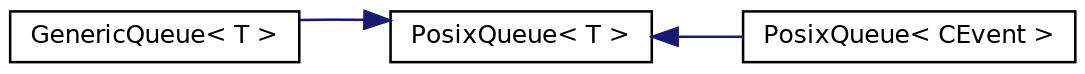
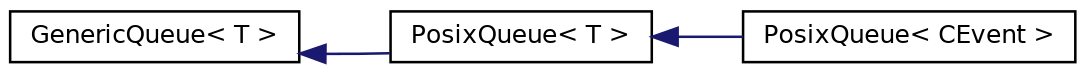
(332, 20) -> (358, 54)
